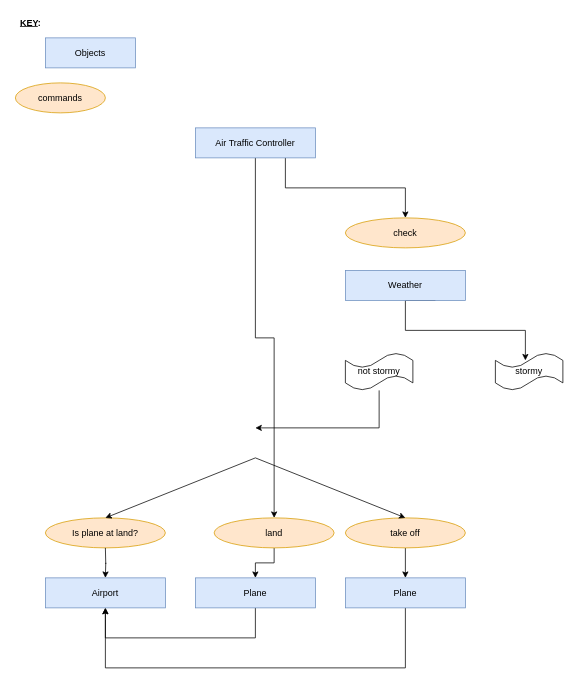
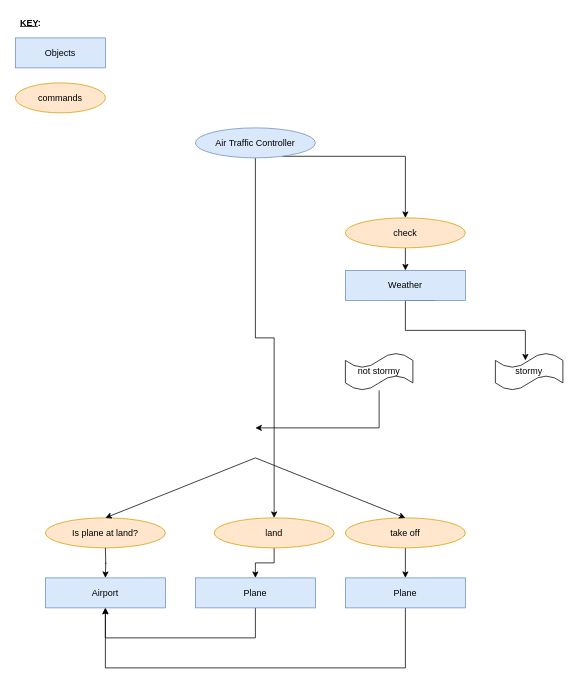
(90, 53) -> (60, 53)
(255, 143) -> (255, 143)
none -> (405, 256)
